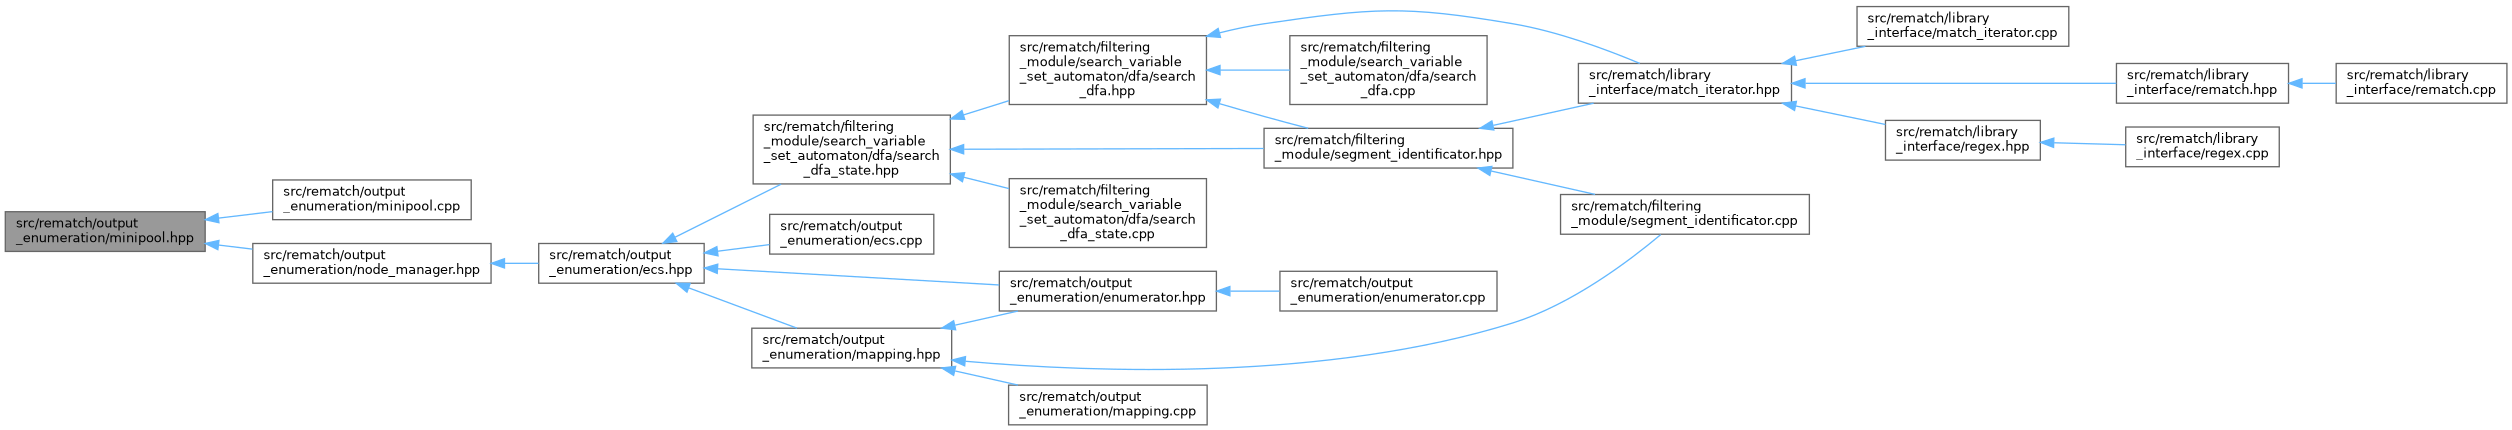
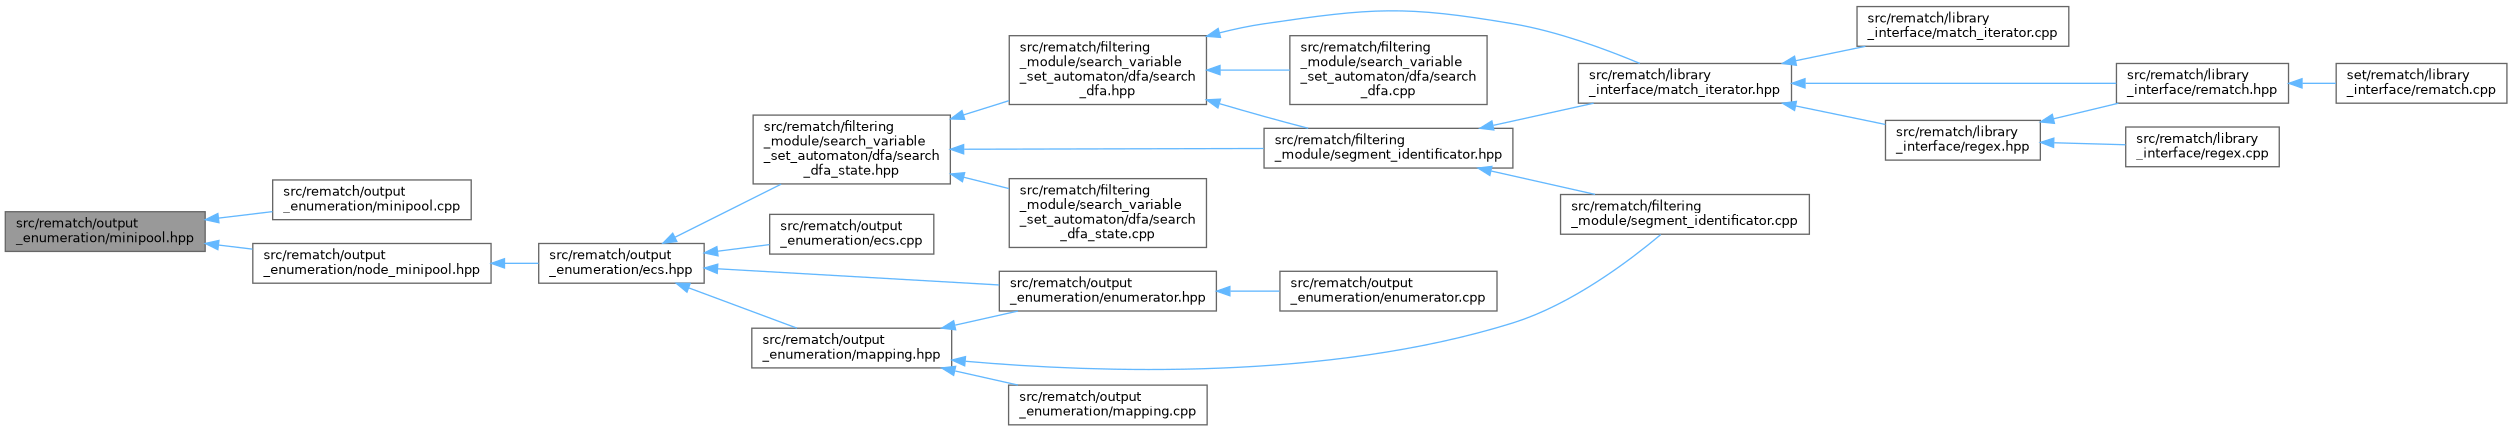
(2422, 83) -> (2422, 83)
none -> (2086, 111)
(372, 263) -> (372, 263)
